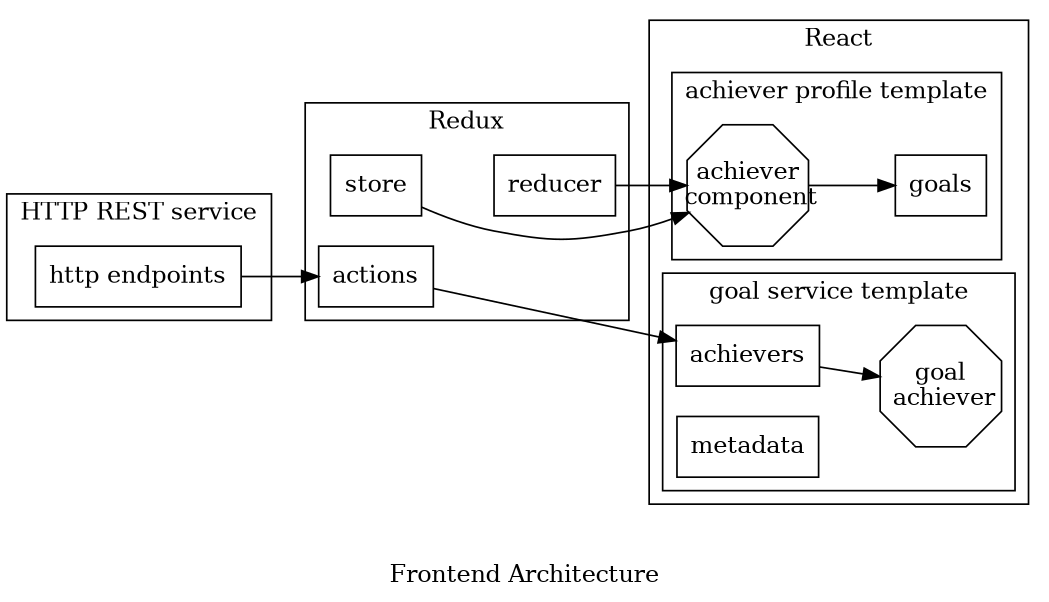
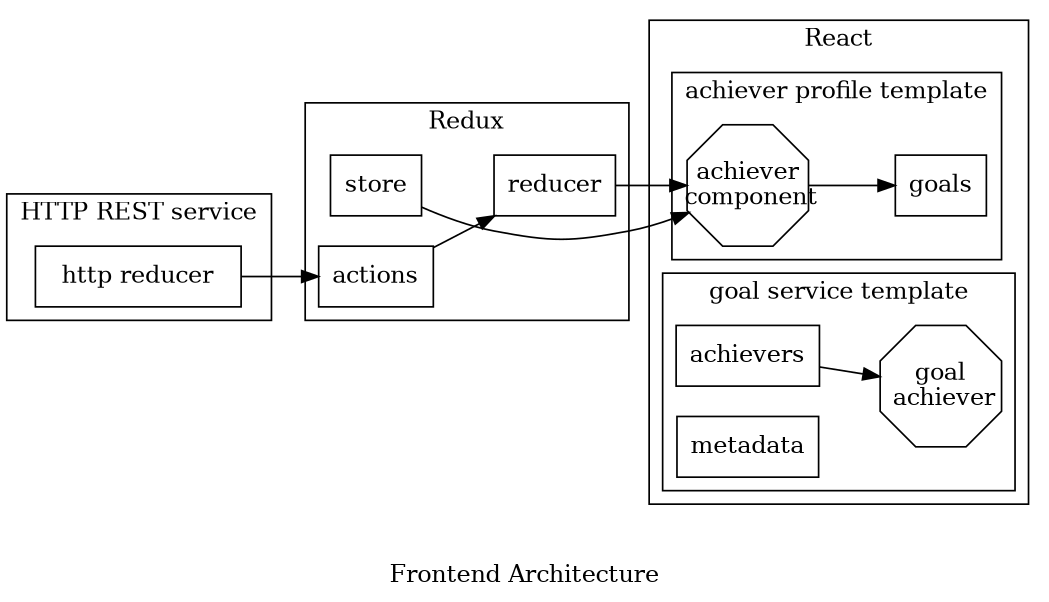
(138, 277) -> (138, 277)
(529, 309) -> (457, 236)
